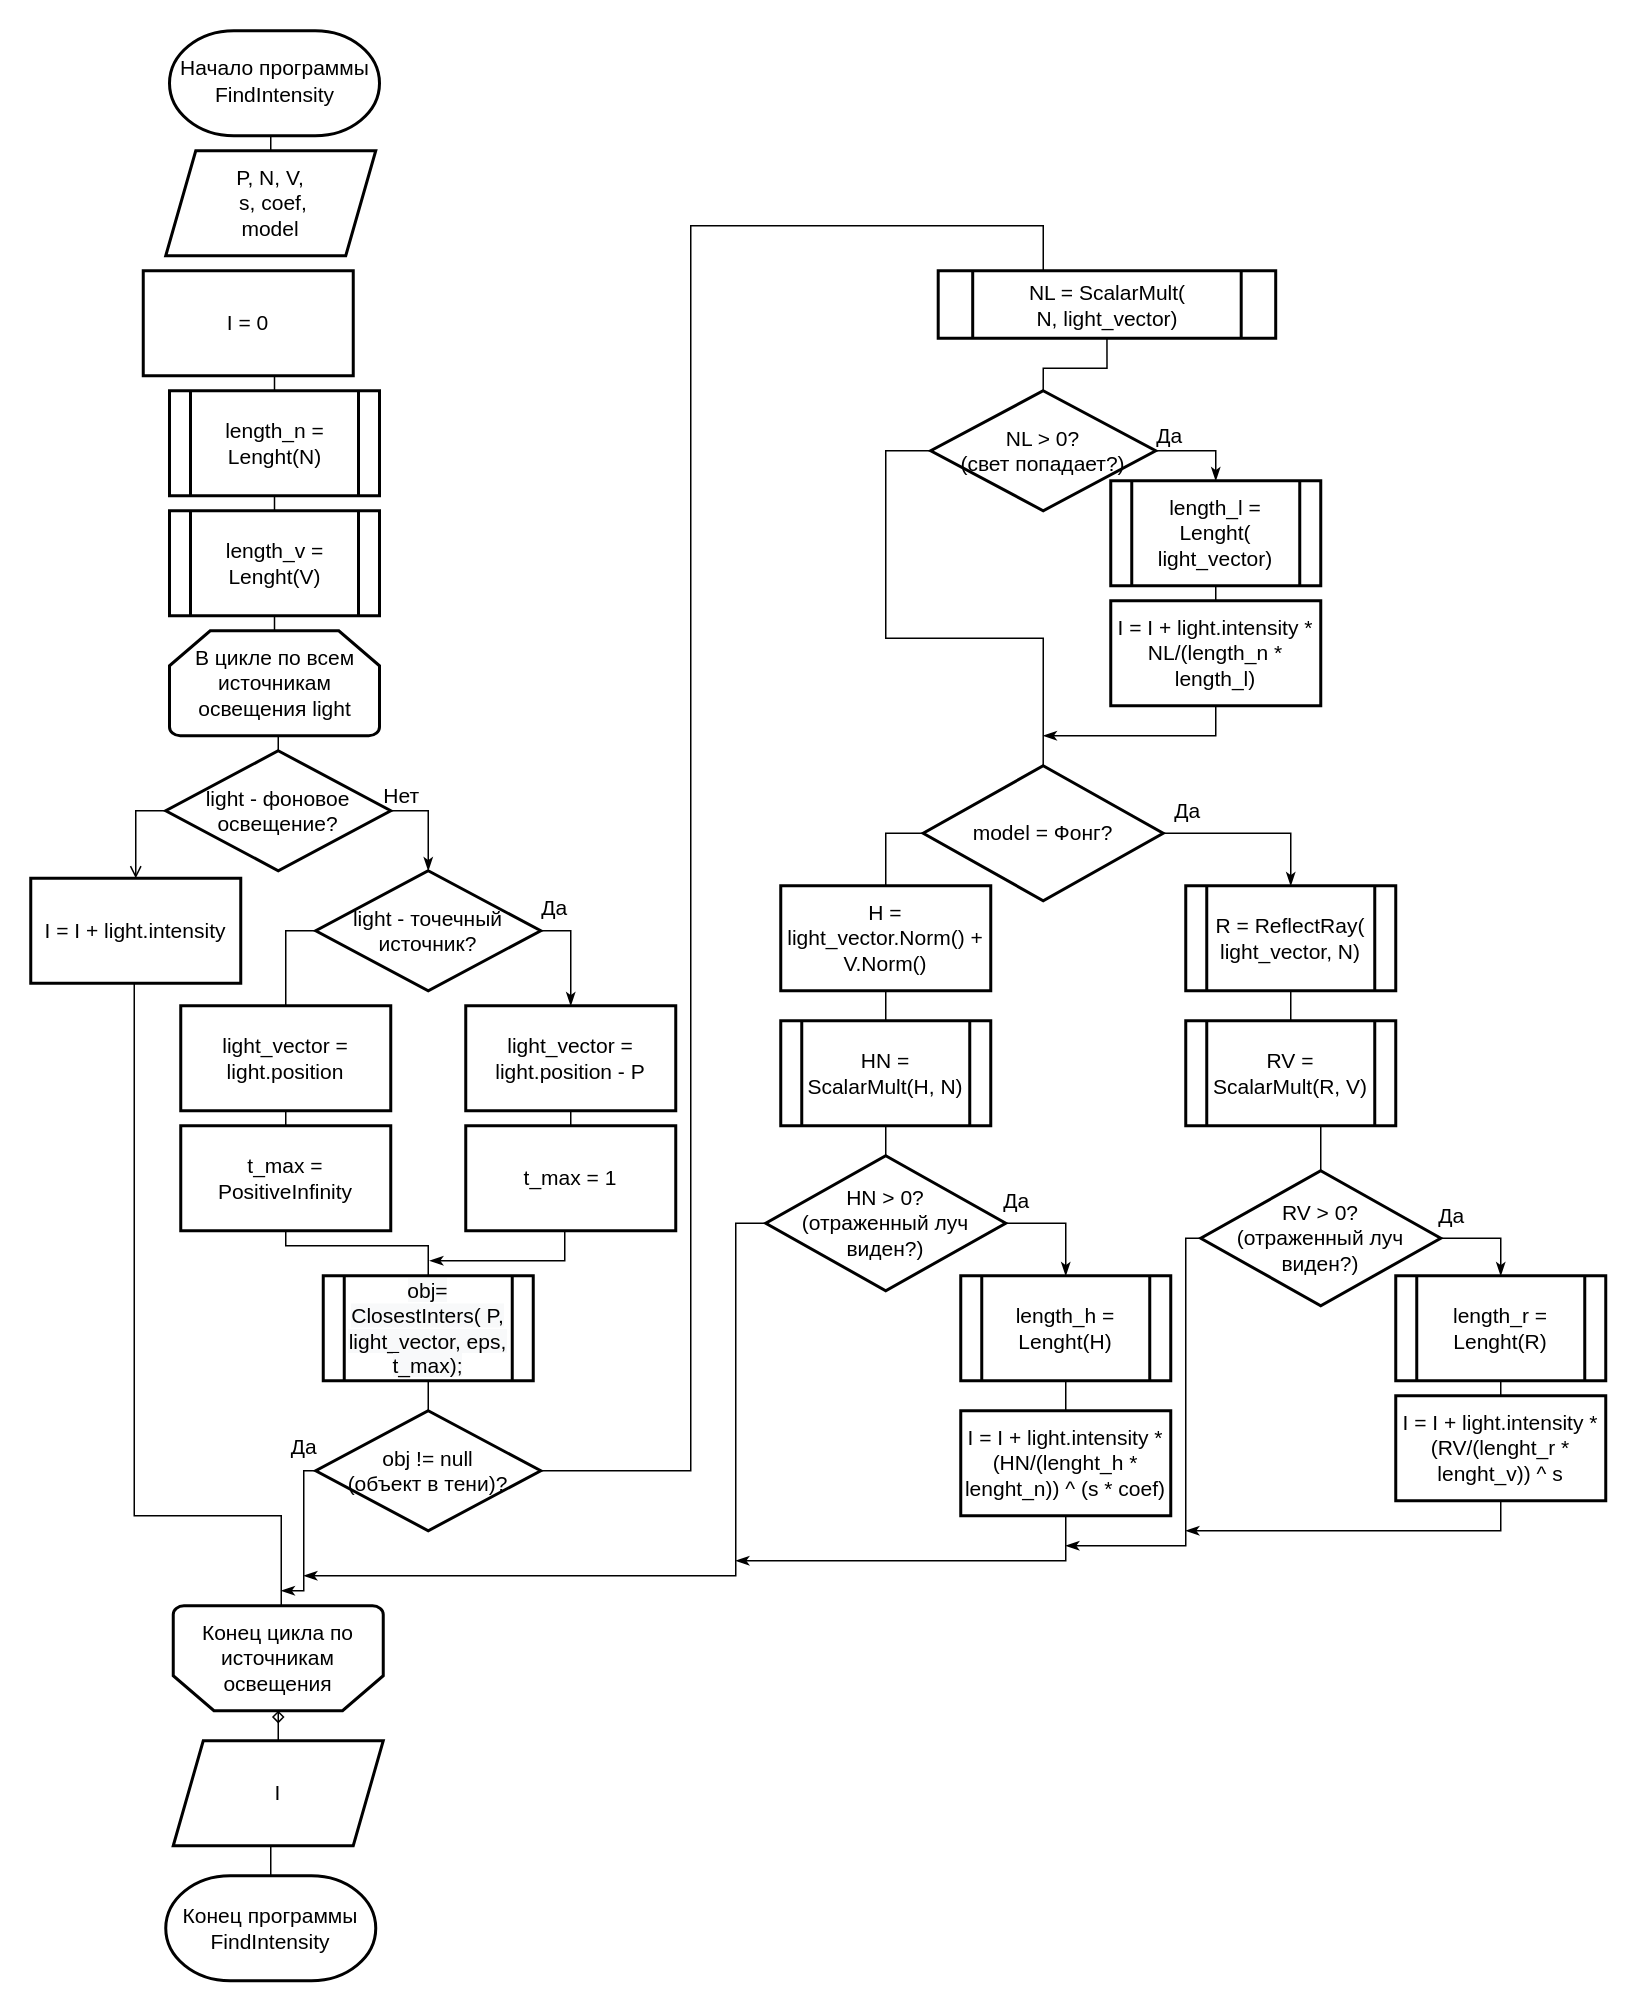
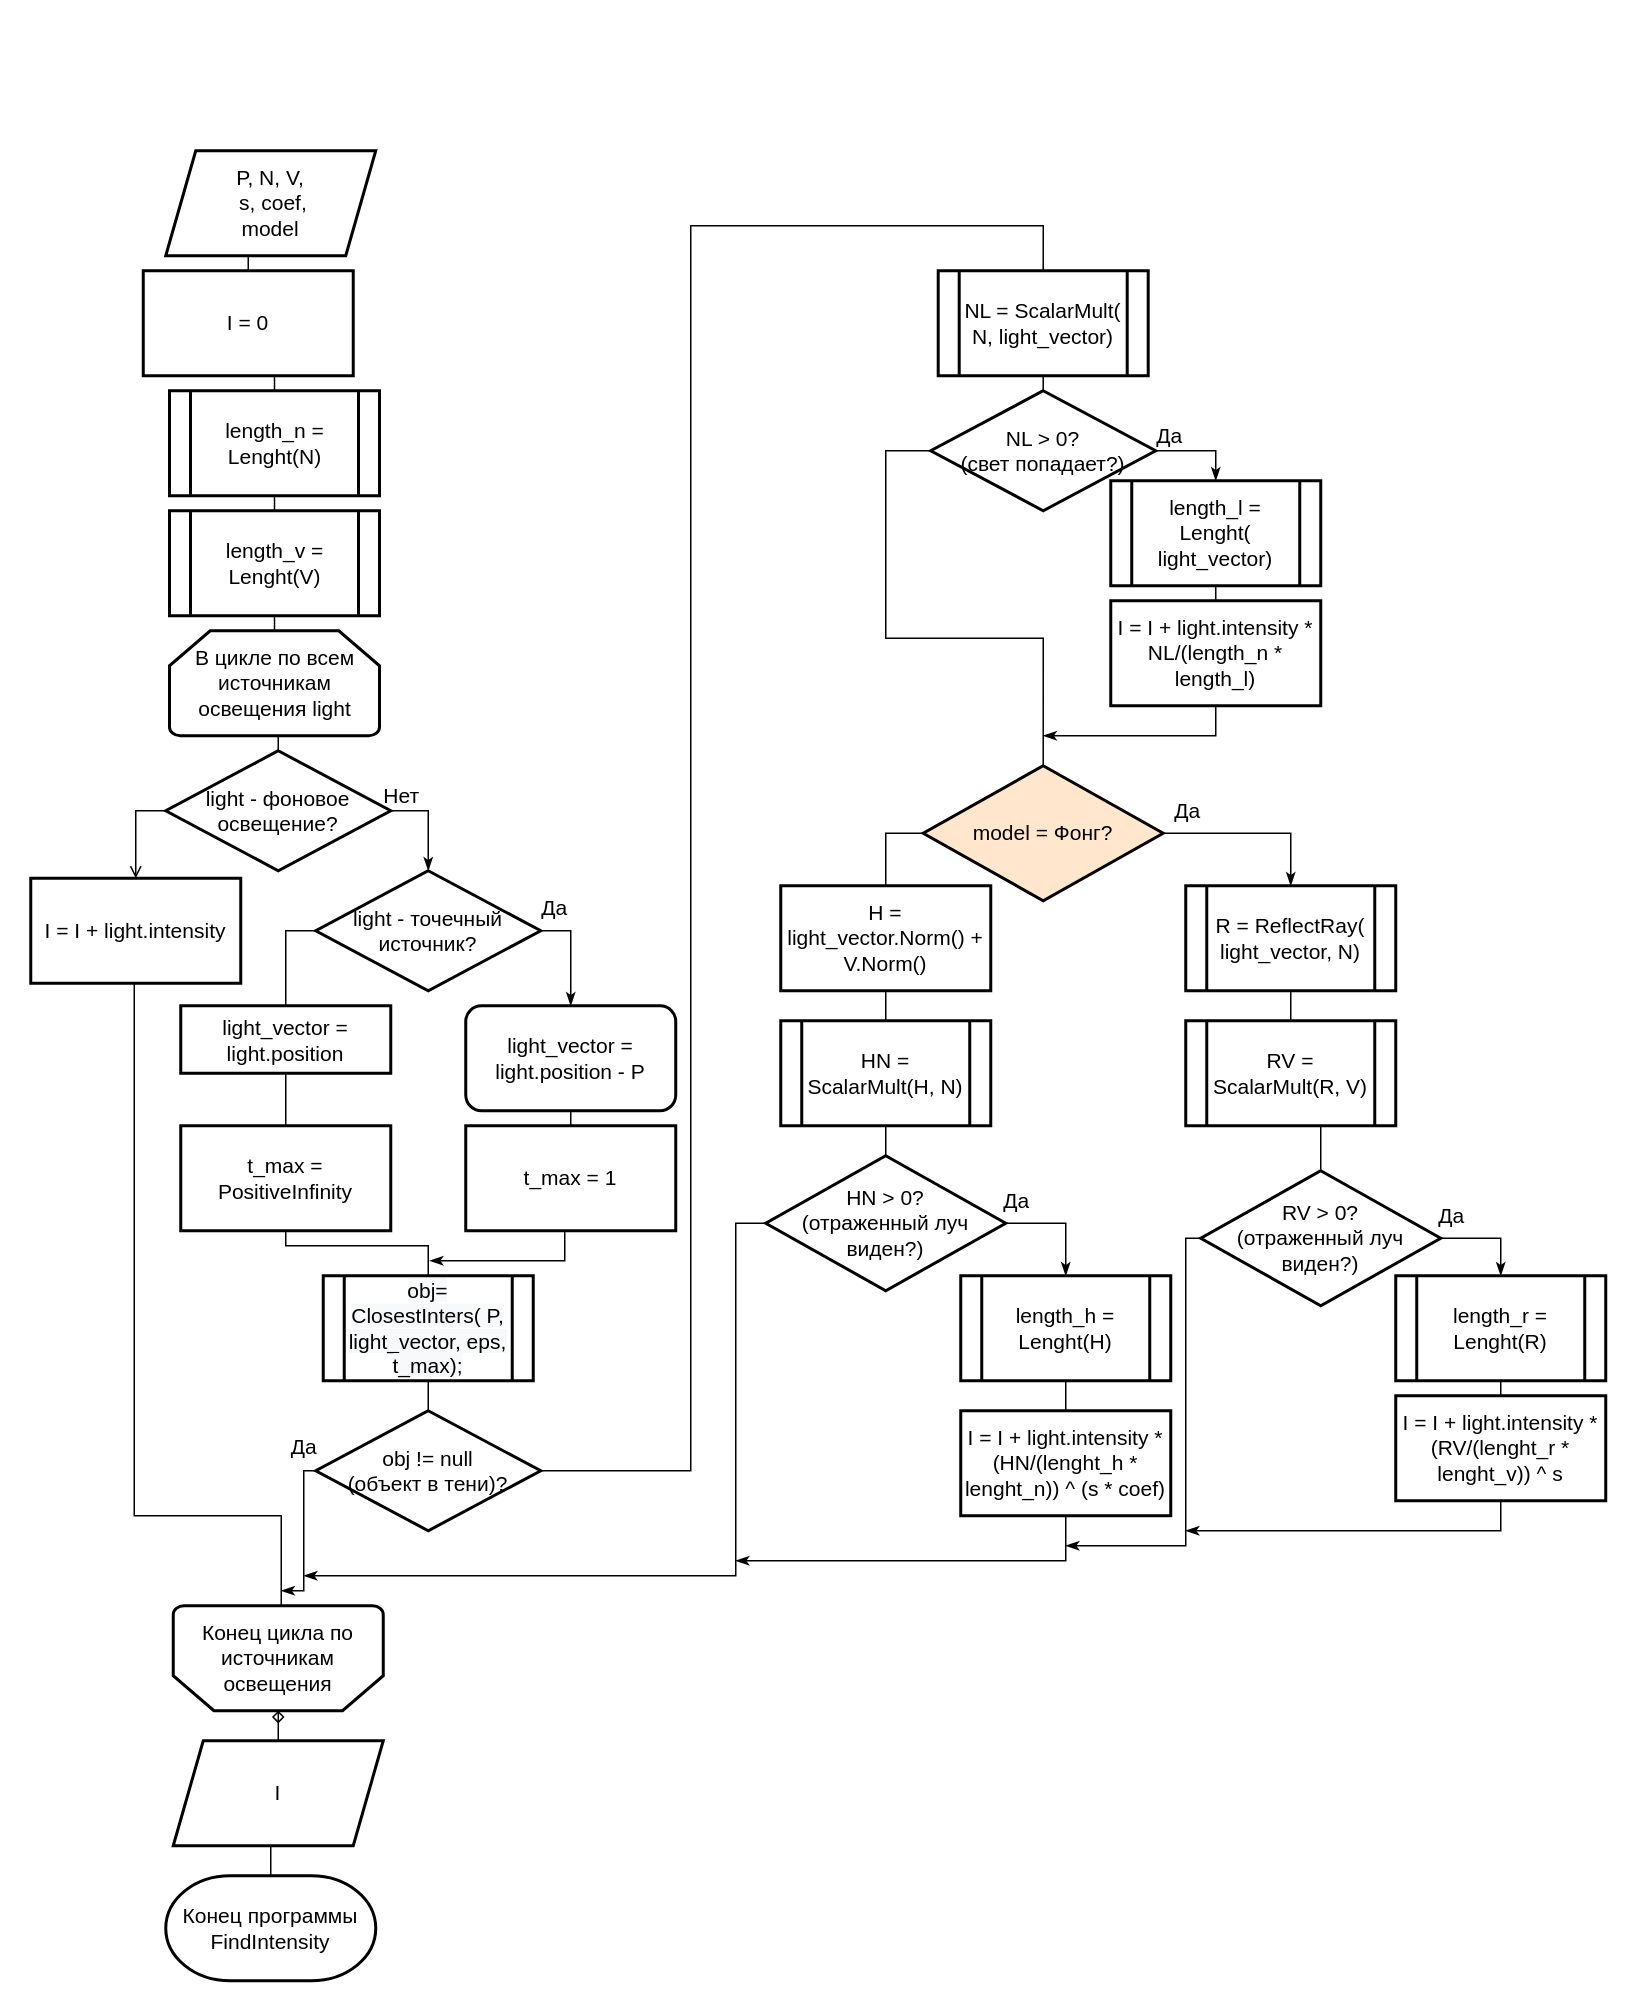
(275, 83) -> none
(271, 141) -> none
none -> (248, 262)
(1107, 305) -> (1043, 323)
(1043, 833) -> (1043, 833)
(286, 1058) -> (286, 1040)
(571, 1058) -> (571, 1058)
